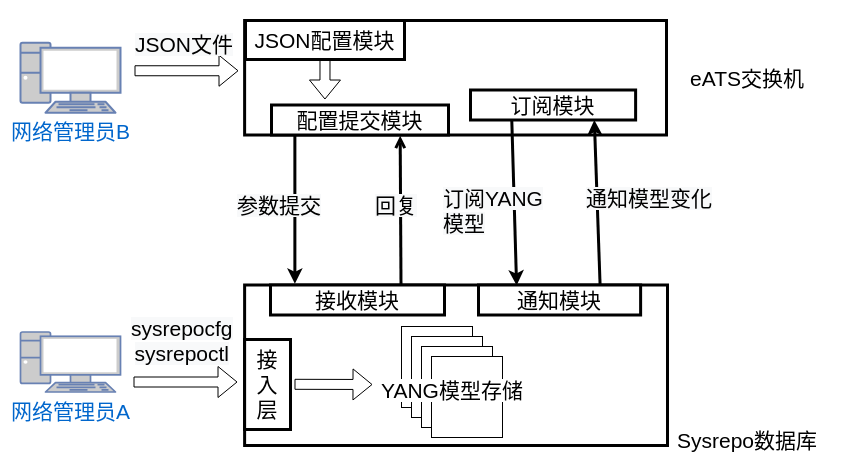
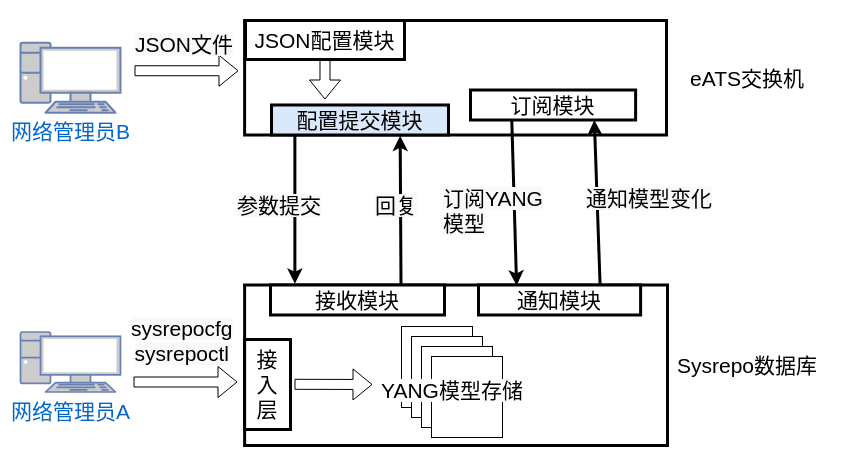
(360, 120) -> (360, 120)
(400, 148) -> (400, 148)
(756, 437) -> (756, 362)
